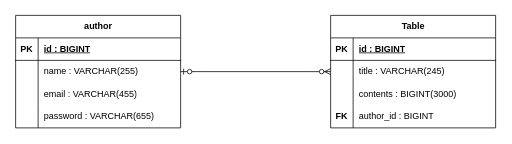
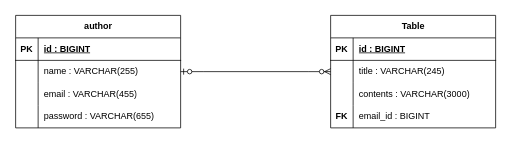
(413, 94) -> (416, 94)
(400, 117) -> (395, 117)
